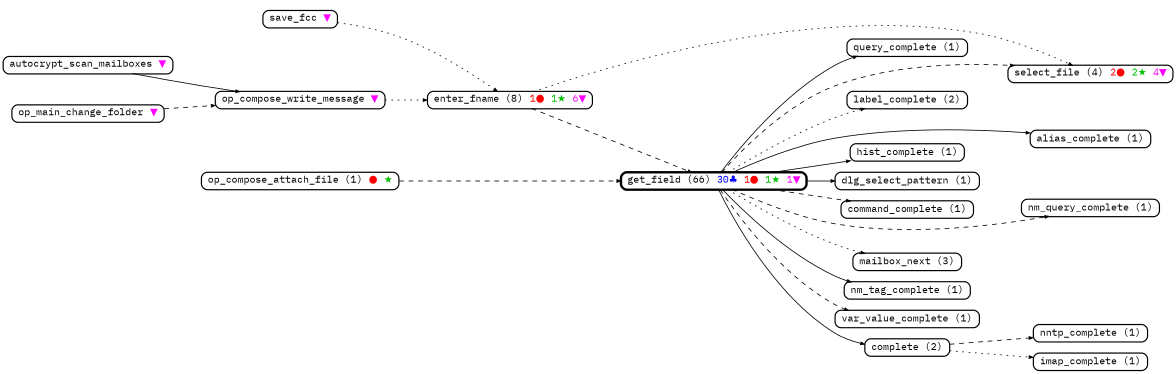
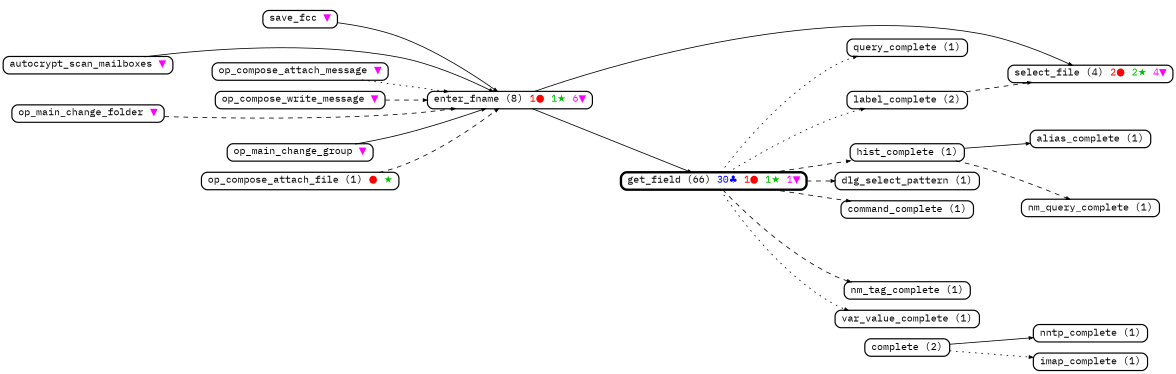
(800, 31) -> (800, 31)
(420, 46) -> (420, 46)
none -> (300, 72)
(851, 81) -> (997, 87)
(184, 83) -> (320, 49)
(404, 100) -> (404, 100)
(780, 106) -> (780, 106)
(188, 107) -> (308, 118)
(876, 133) -> (995, 146)
(610, 140) -> (610, 140)
none -> (300, 152)
(808, 167) -> (808, 167)
(508, 181) -> (440, 148)
(819, 181) -> (819, 181)
(886, 229) -> (1012, 177)
(780, 242) -> (780, 242)
(775, 257) -> (775, 257)
(907, 262) -> none
(776, 280) -> none
(989, 341) -> (989, 341)
